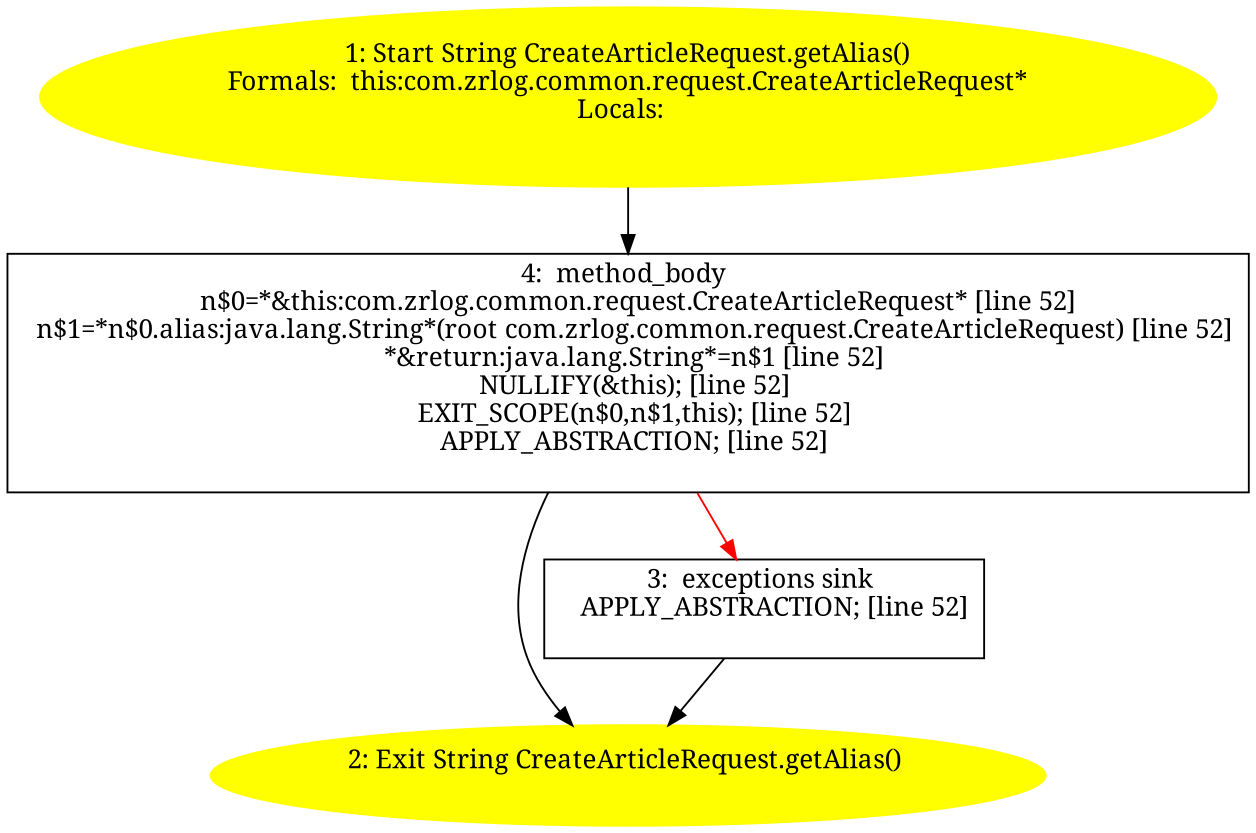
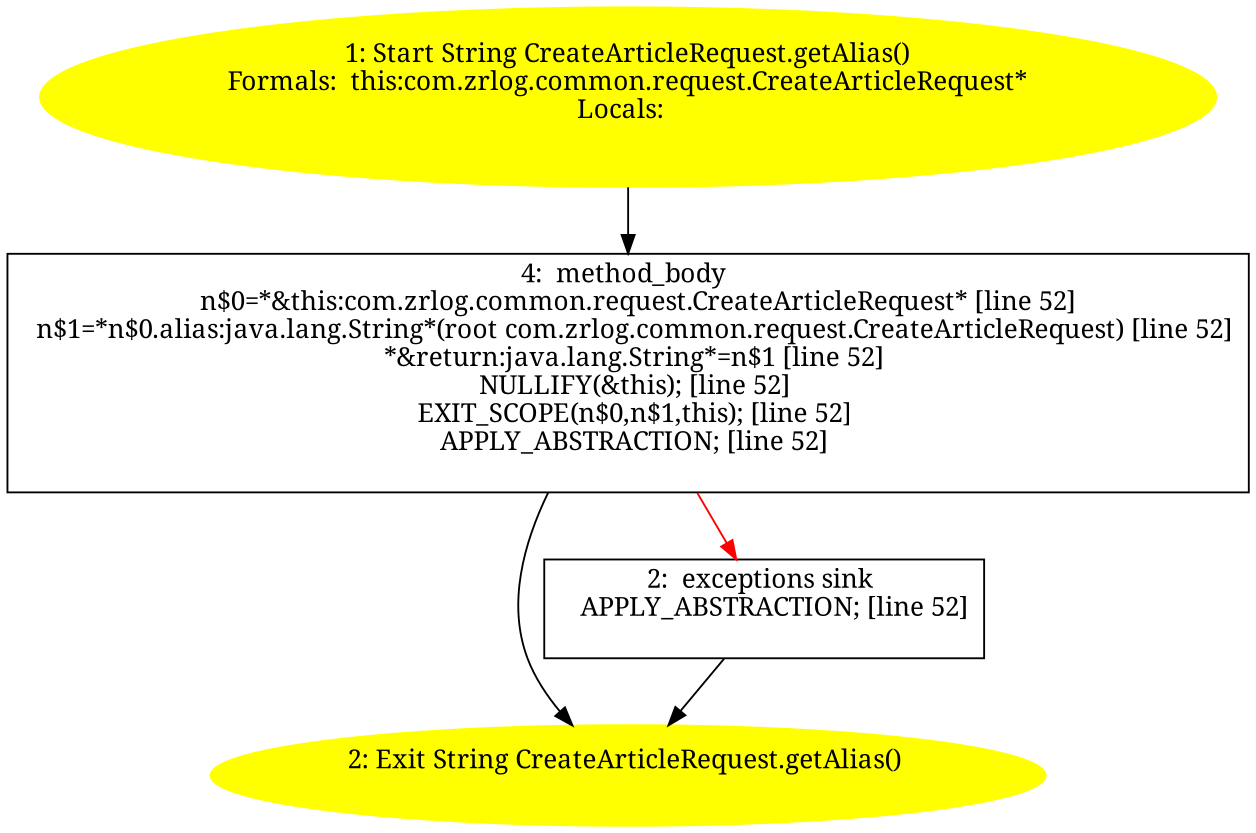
(764, 609) -> (764, 609)
